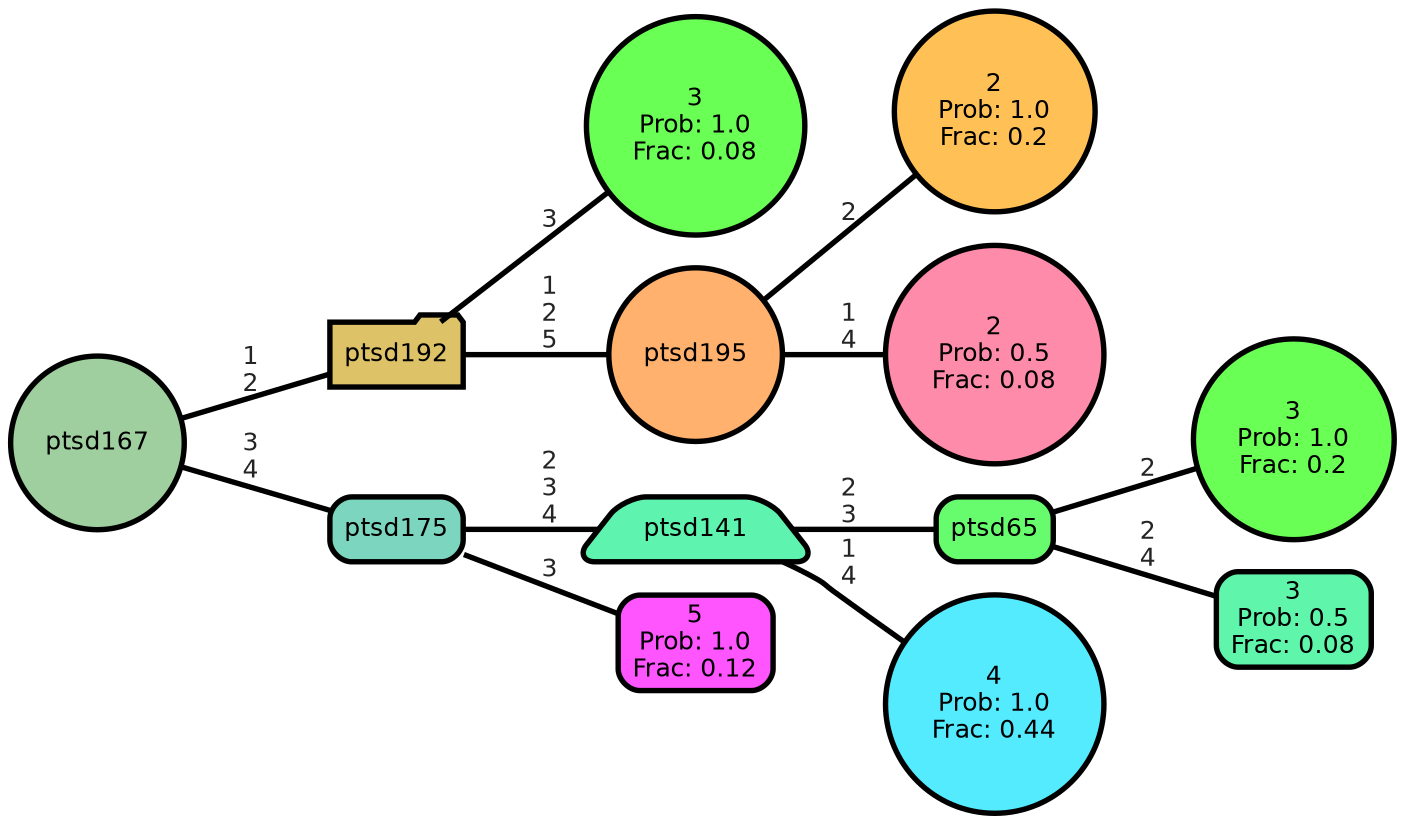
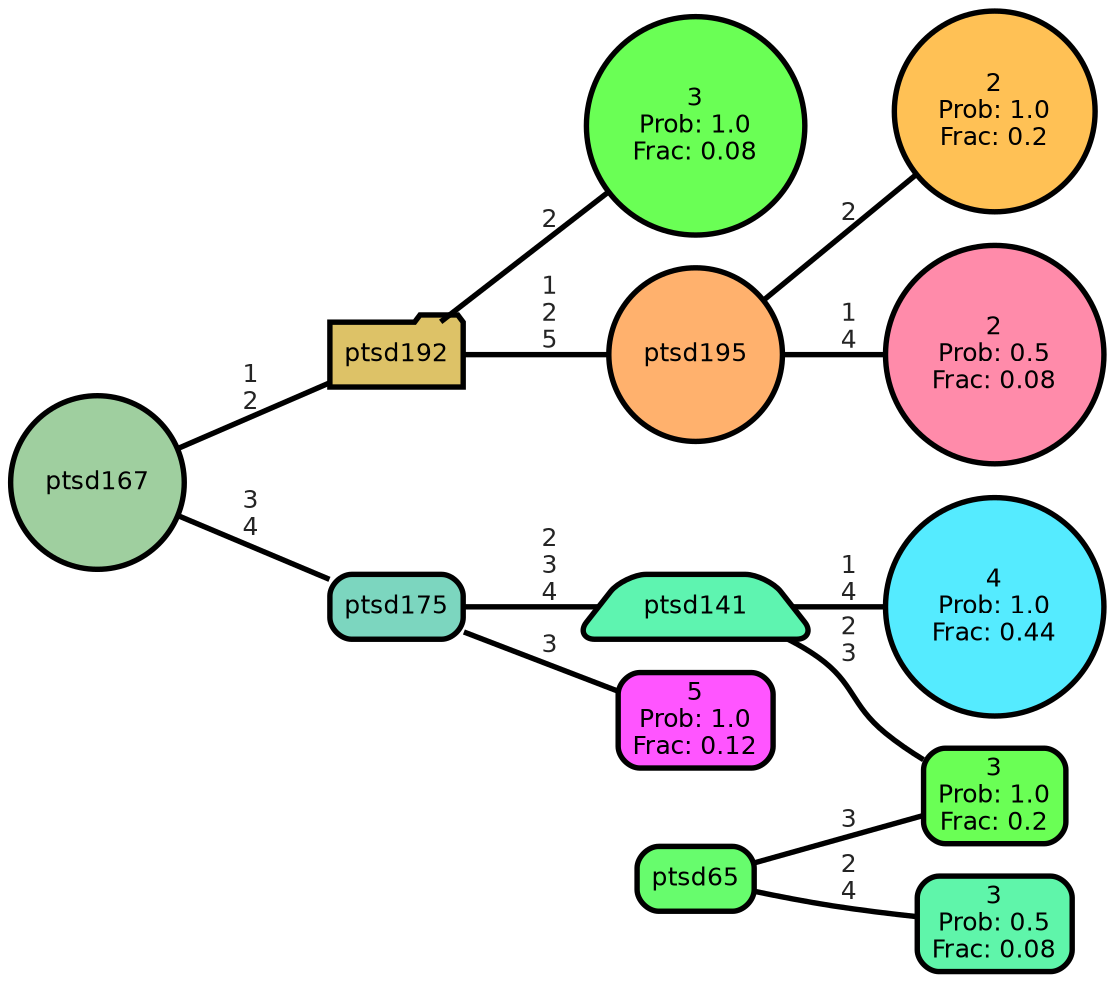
(546, 220) -> (546, 220)
(1294, 439) -> (995, 796)
(1144, 469) -> (845, 820)
(864, 529) -> (856, 699)
